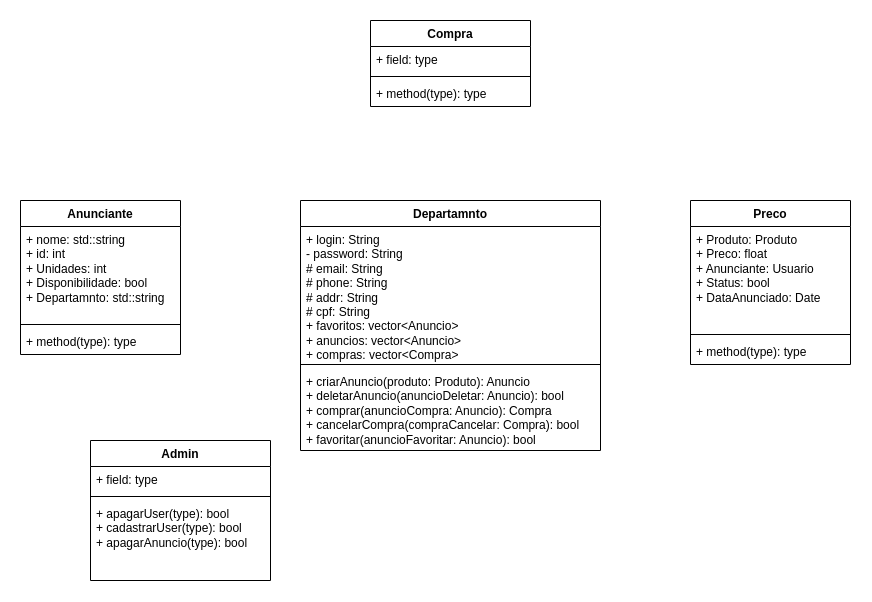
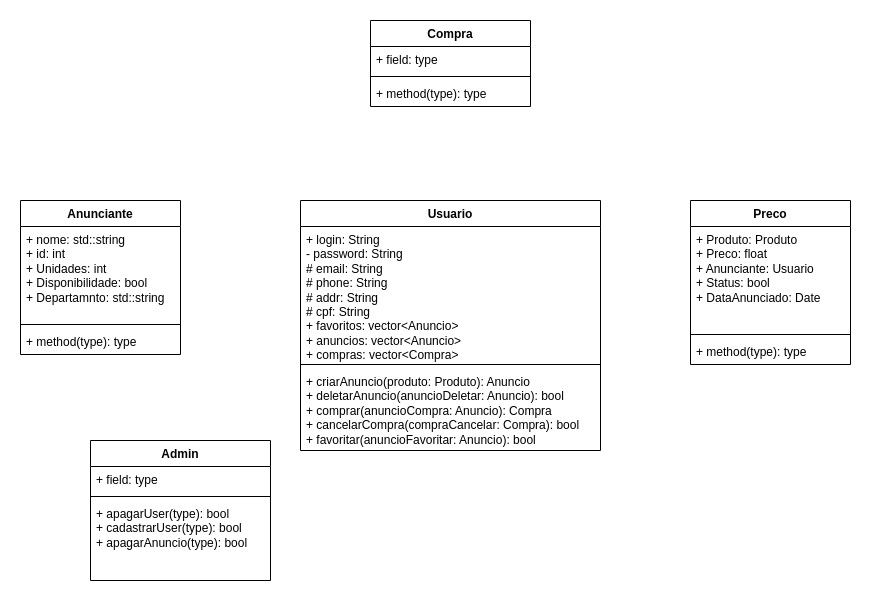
(451, 215) -> (451, 215)
